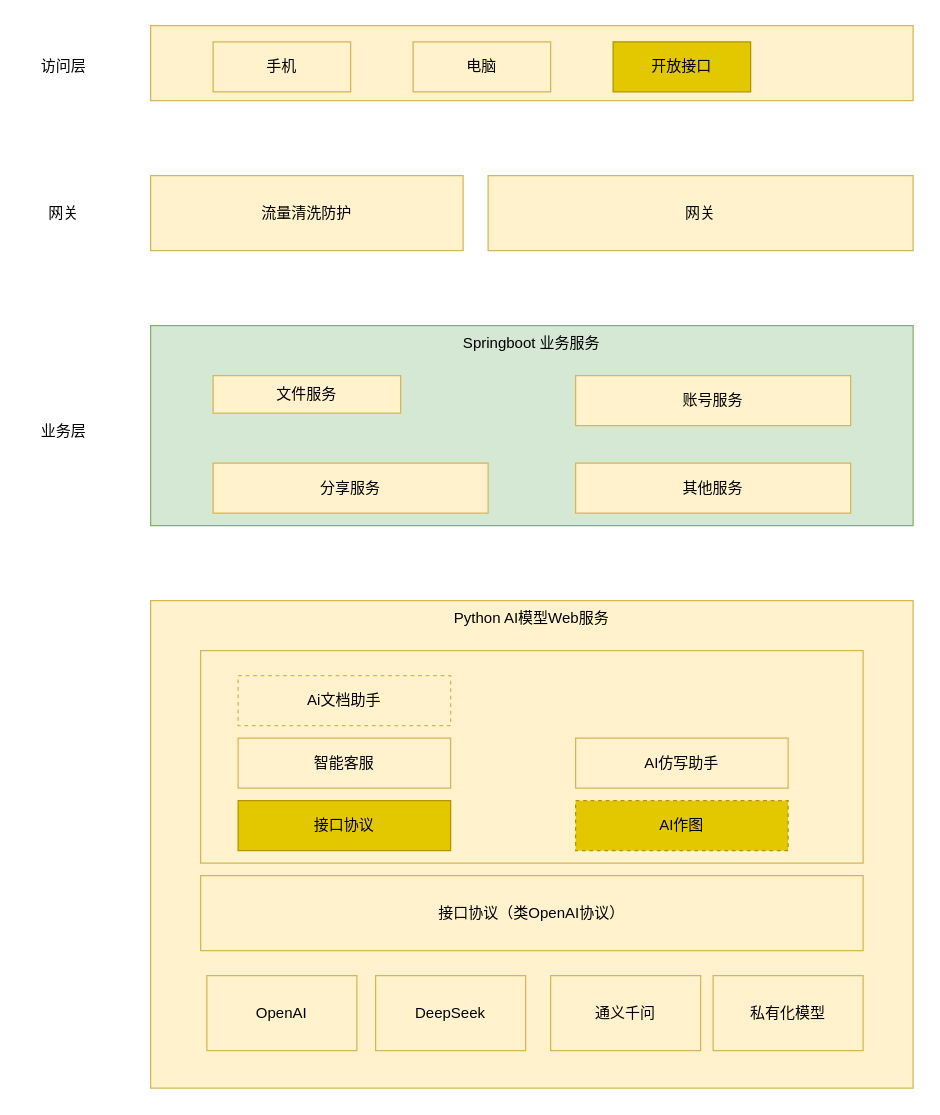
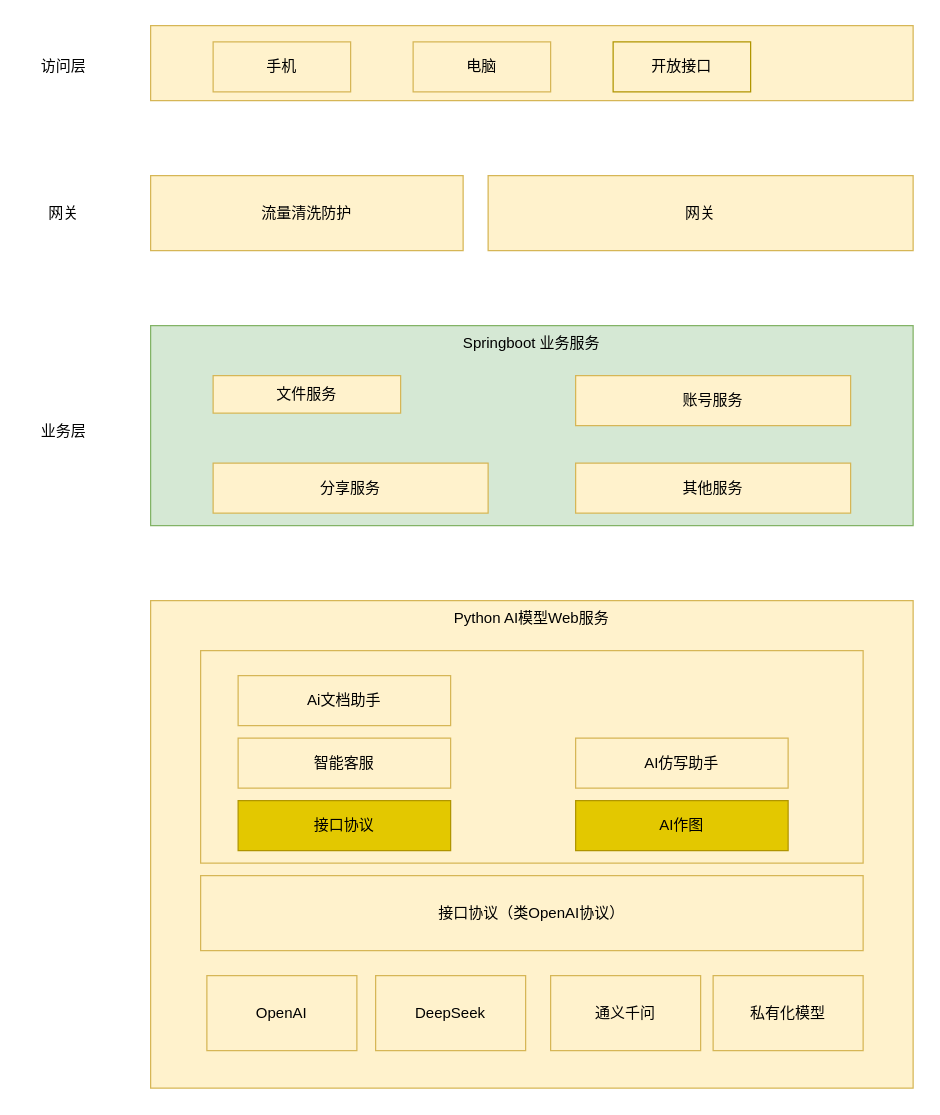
(682, 67) -> (682, 67)
(344, 701) -> (344, 701)
(682, 826) -> (682, 826)
